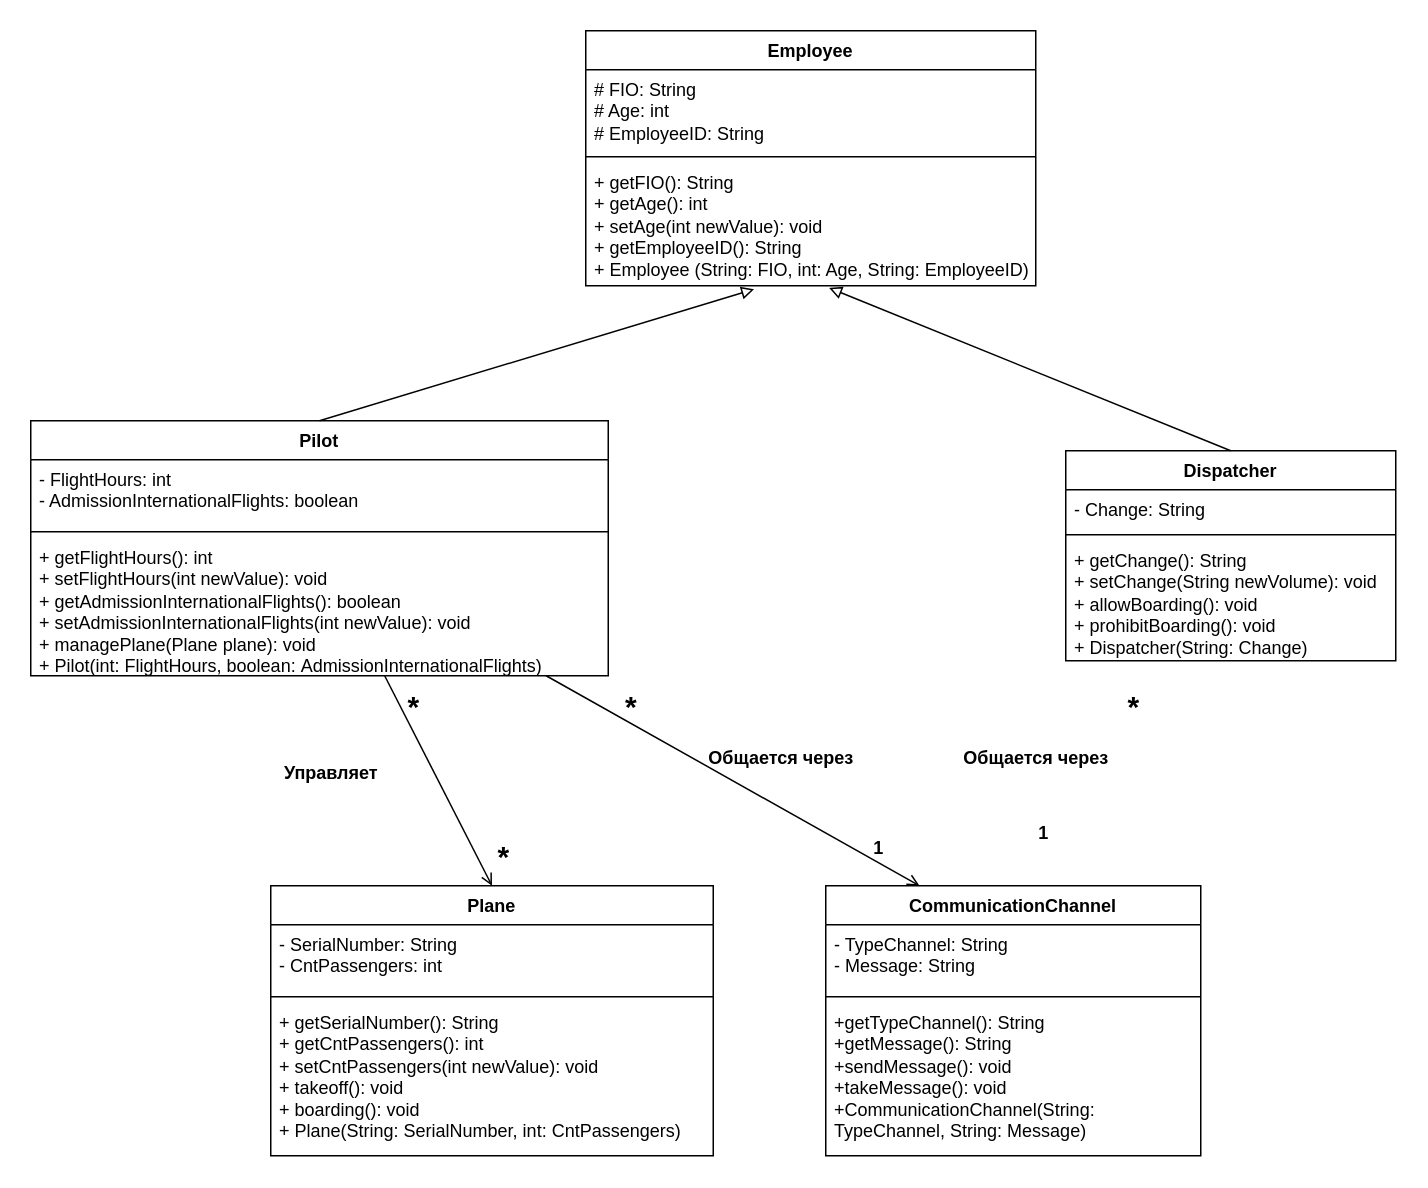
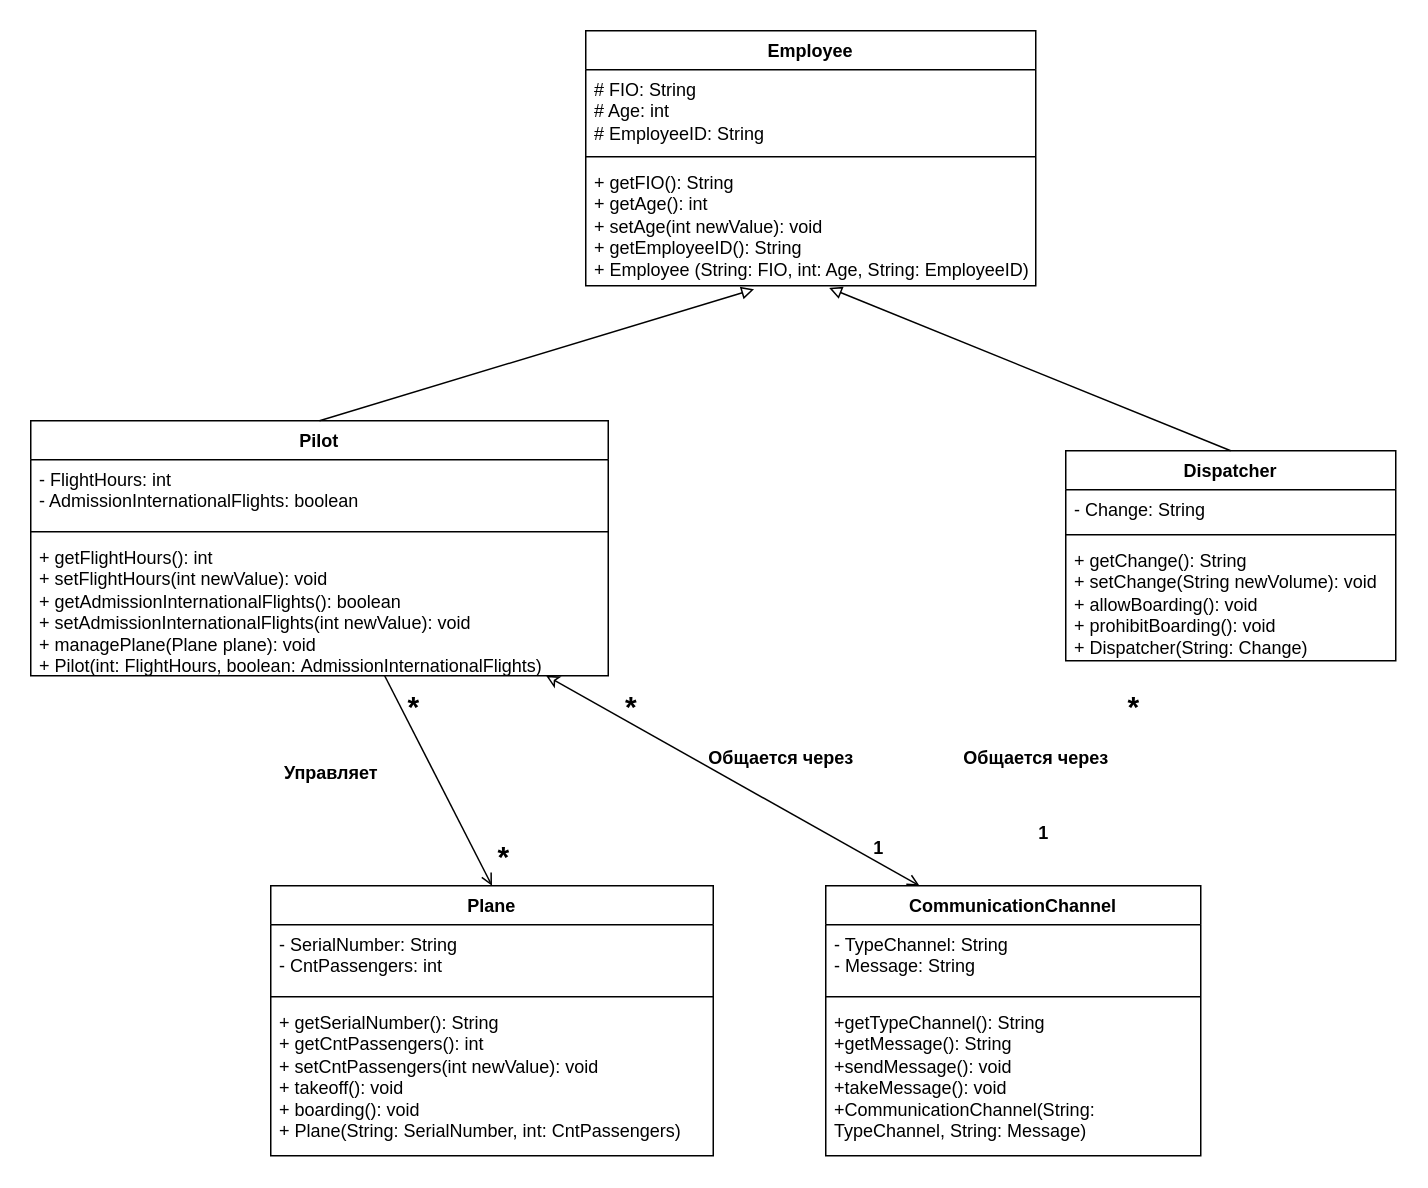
(553, 680) -> (555, 681)
